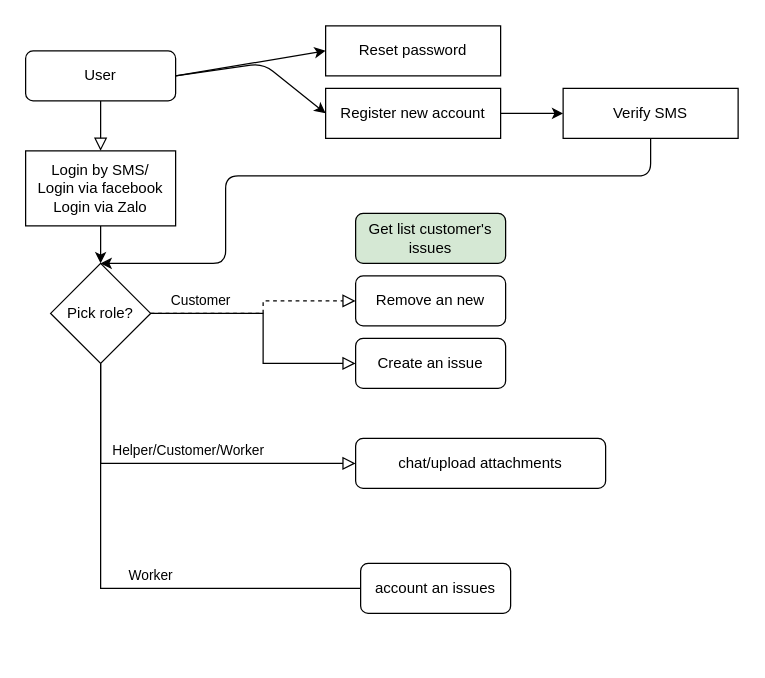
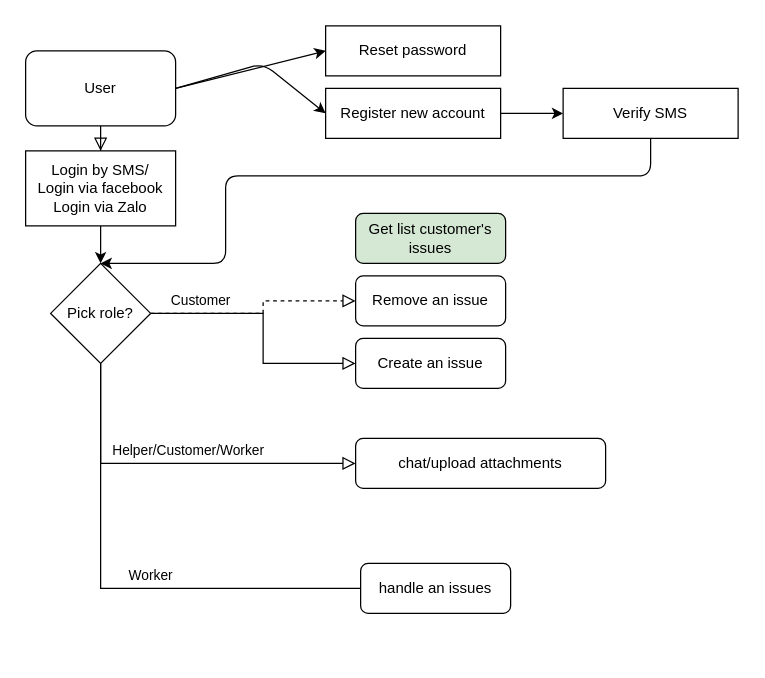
(101, 76) -> (101, 88)
(431, 301) -> (431, 301)
(436, 588) -> (436, 588)
